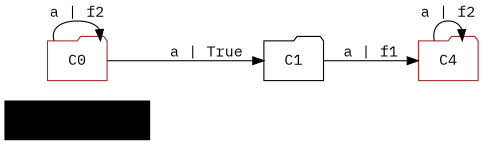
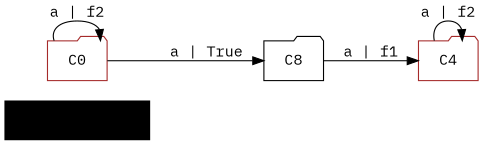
(294, 61) -> (294, 61)
